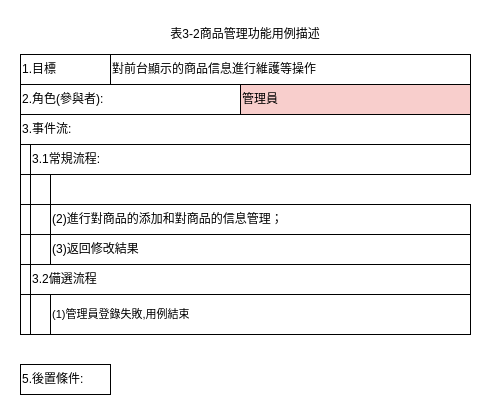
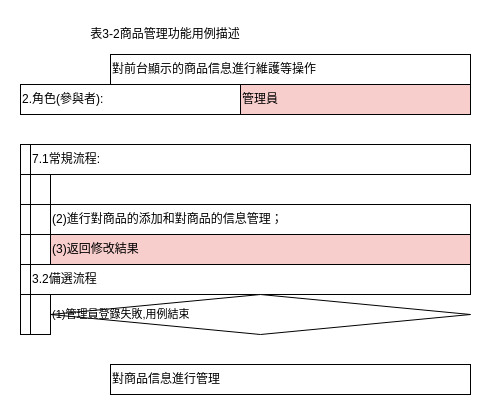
(246, 34) -> (166, 34)
(66, 70) -> none
(246, 130) -> none
(67, 160) -> (67, 160)
(261, 250) -> (261, 250)
(261, 315) -> (261, 315)
(66, 380) -> none
none -> (291, 380)
